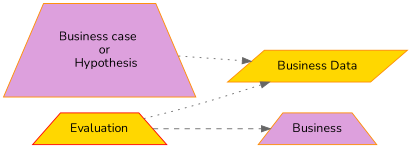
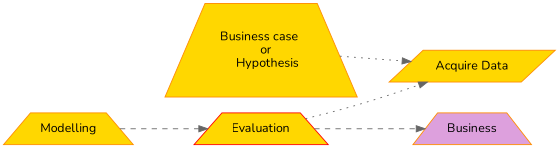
(100, 50) -> (261, 50)
(317, 66) -> (472, 66)
none -> (68, 129)
